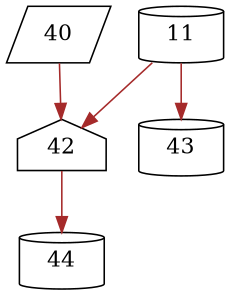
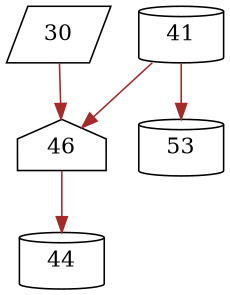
(59, 35) -> (59, 35)
(181, 35) -> (181, 35)
(62, 148) -> (62, 148)
(181, 148) -> (181, 148)
